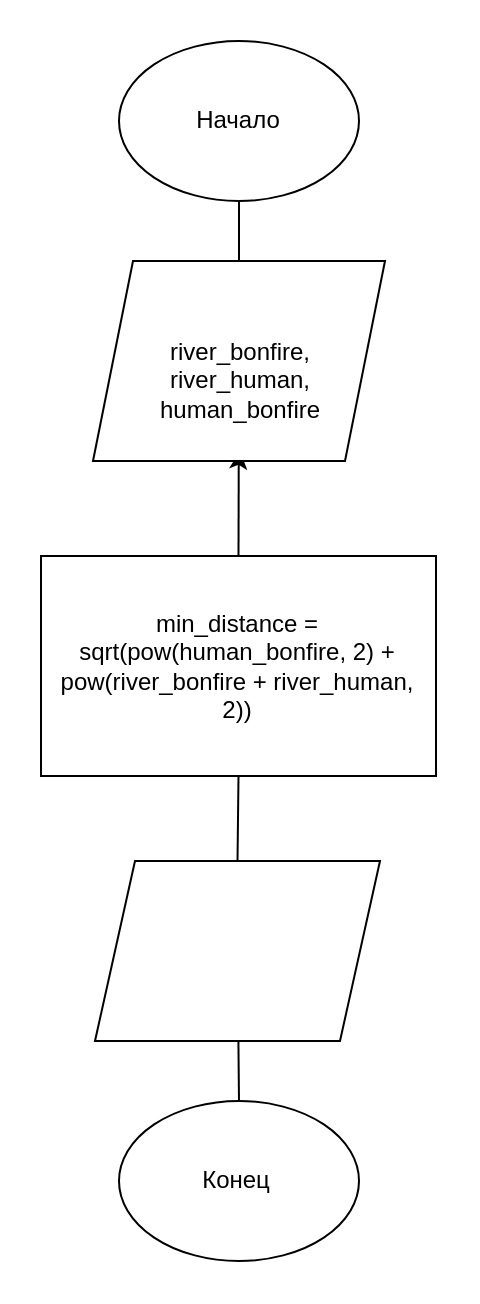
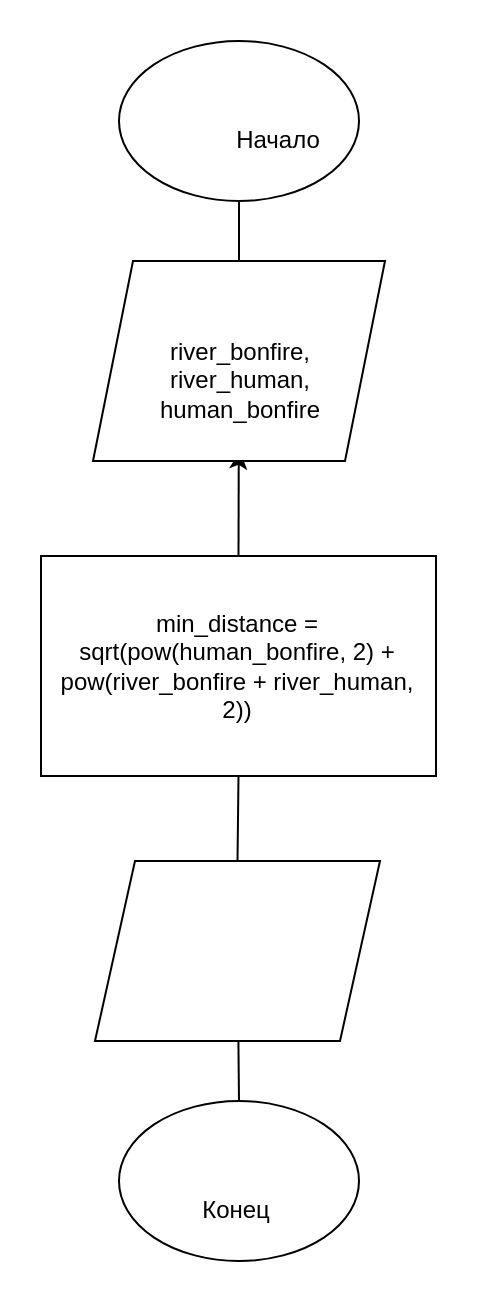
(239, 121) -> (279, 141)
(238, 1181) -> (238, 1211)
